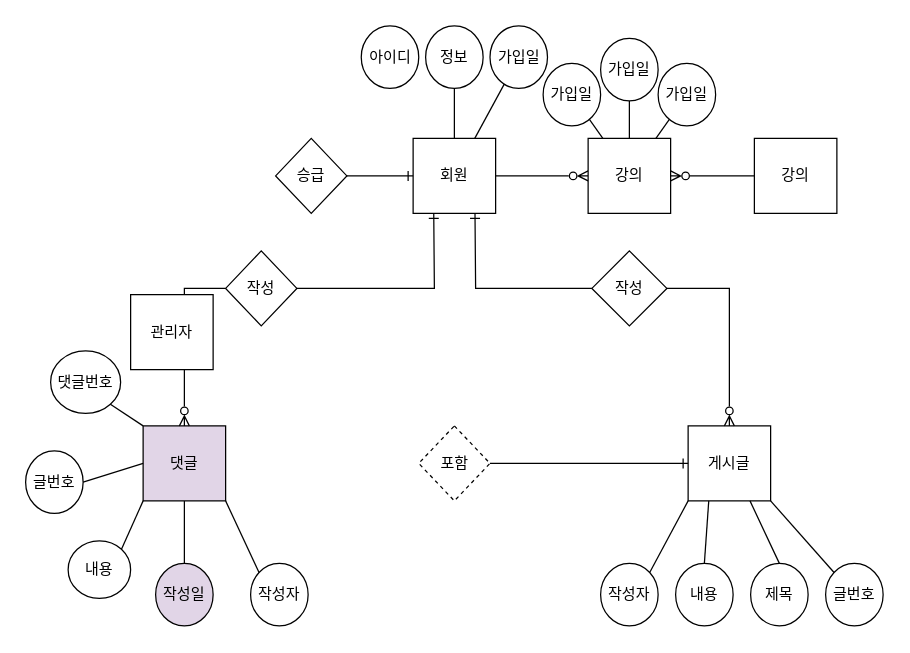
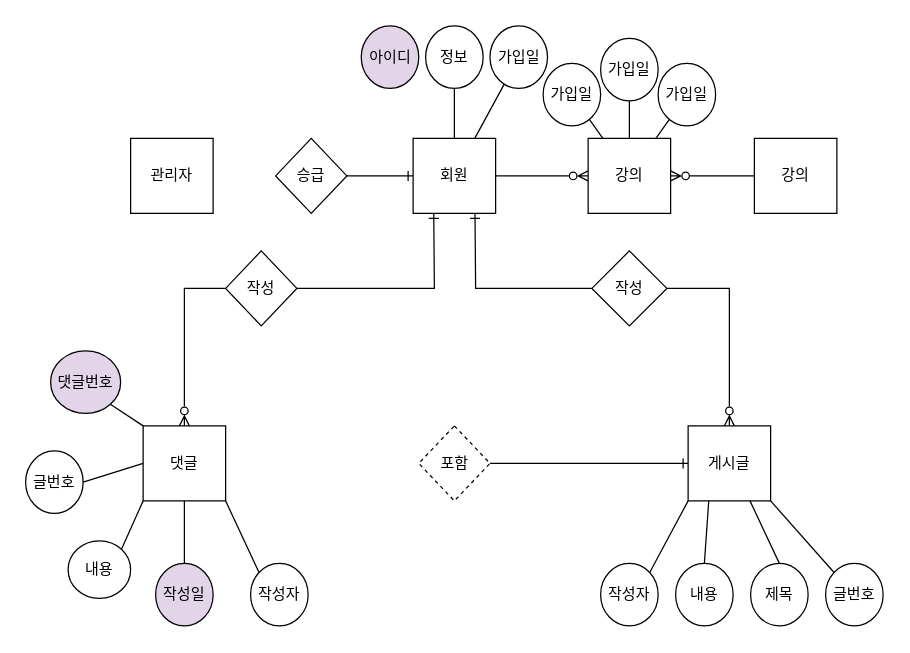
(390, 57) -> (390, 57)
(172, 332) -> (172, 176)
(86, 382) -> (86, 382)
(184, 463) -> (184, 463)
